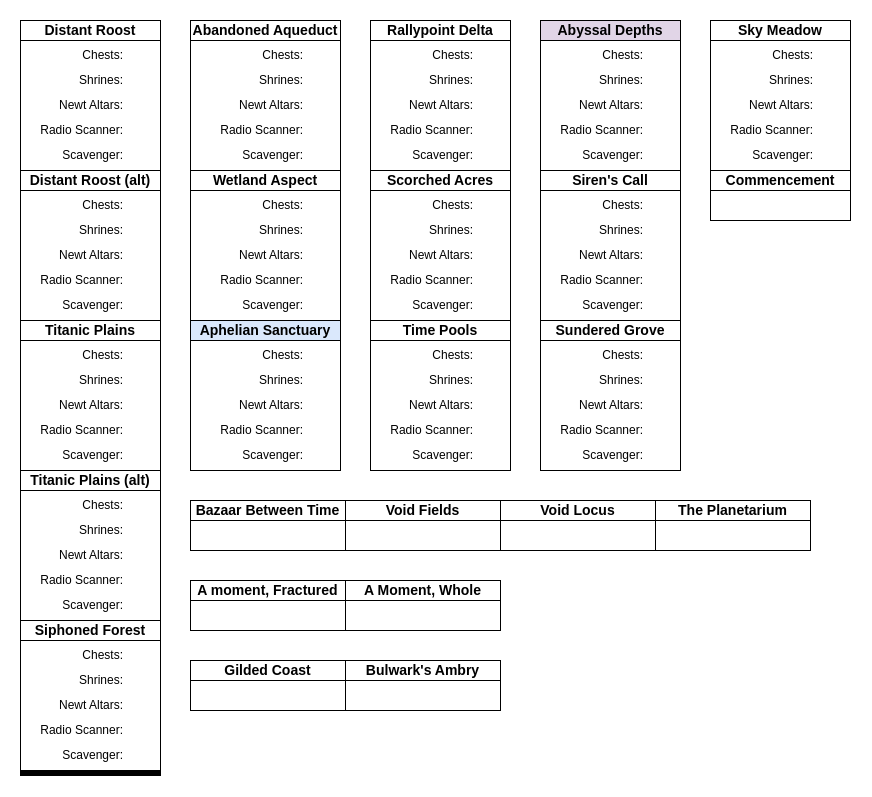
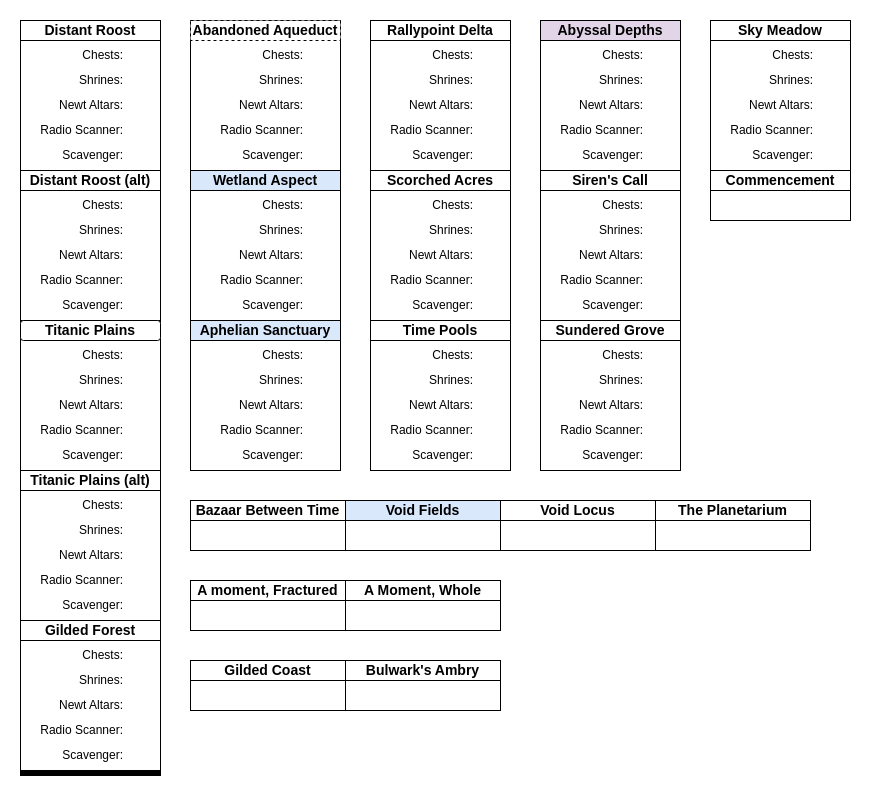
(266, 31) -> (266, 31)
(266, 181) -> (266, 181)
(91, 331) -> (91, 331)
(423, 511) -> (423, 511)
(91, 631) -> (91, 631)
